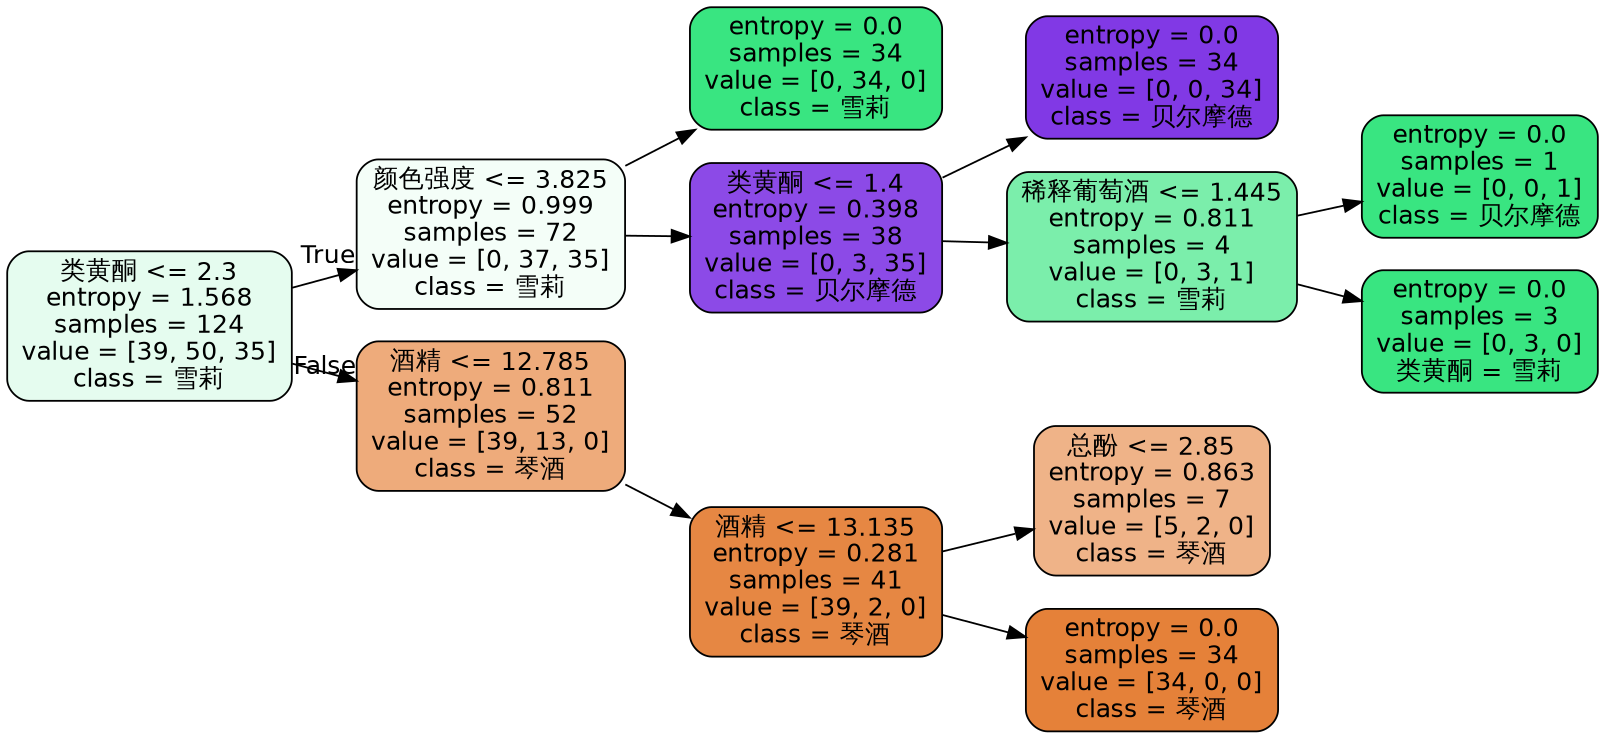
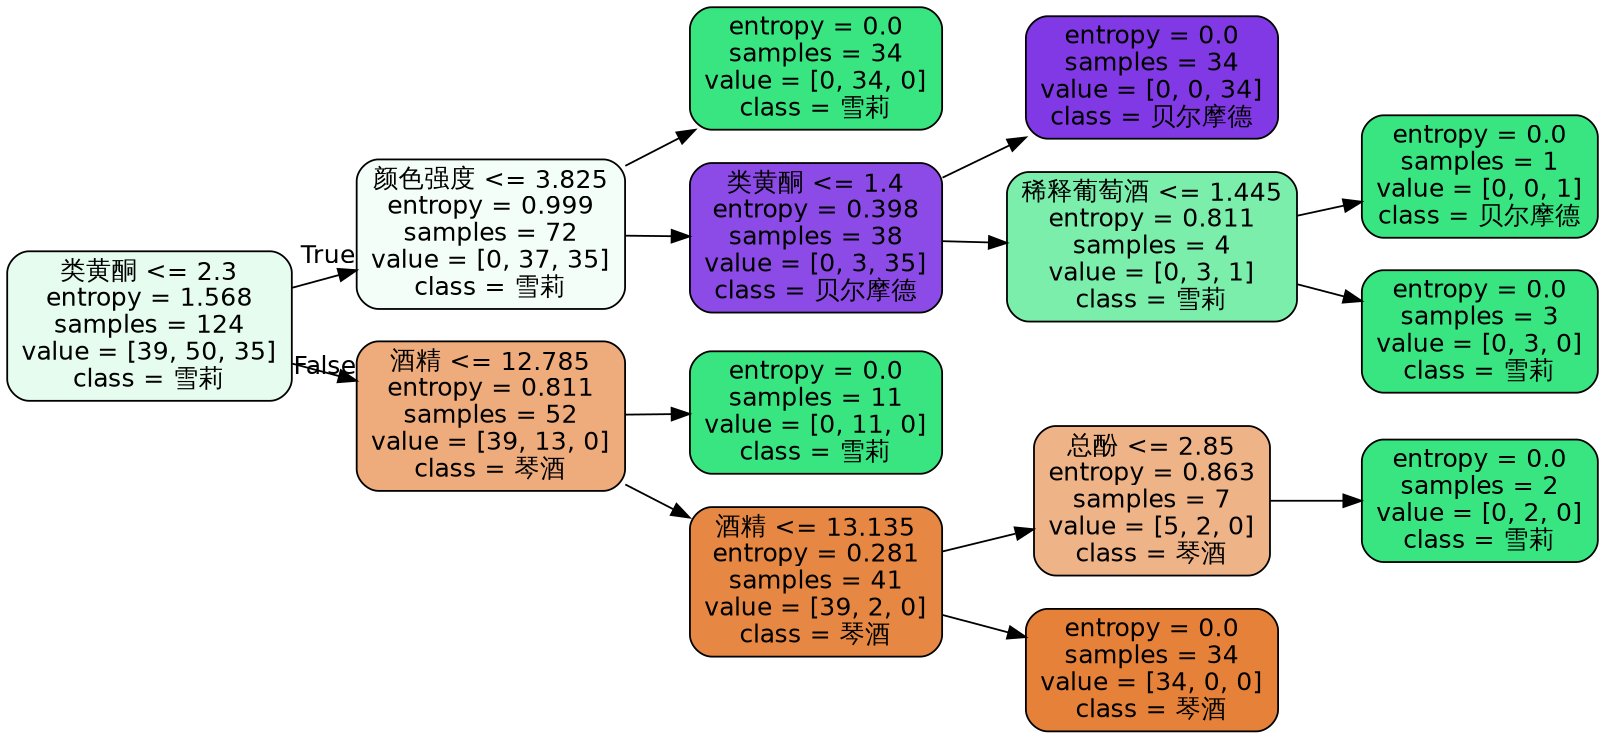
(1480, 331) -> (1480, 331)
none -> (816, 413)
none -> (1480, 501)
